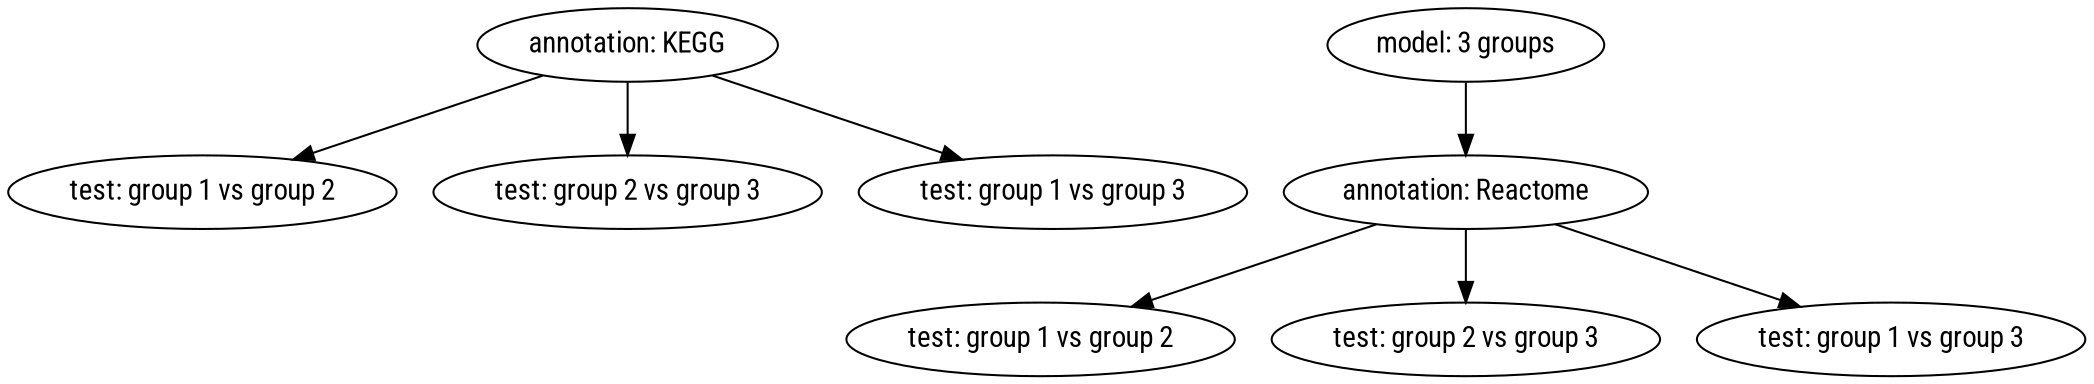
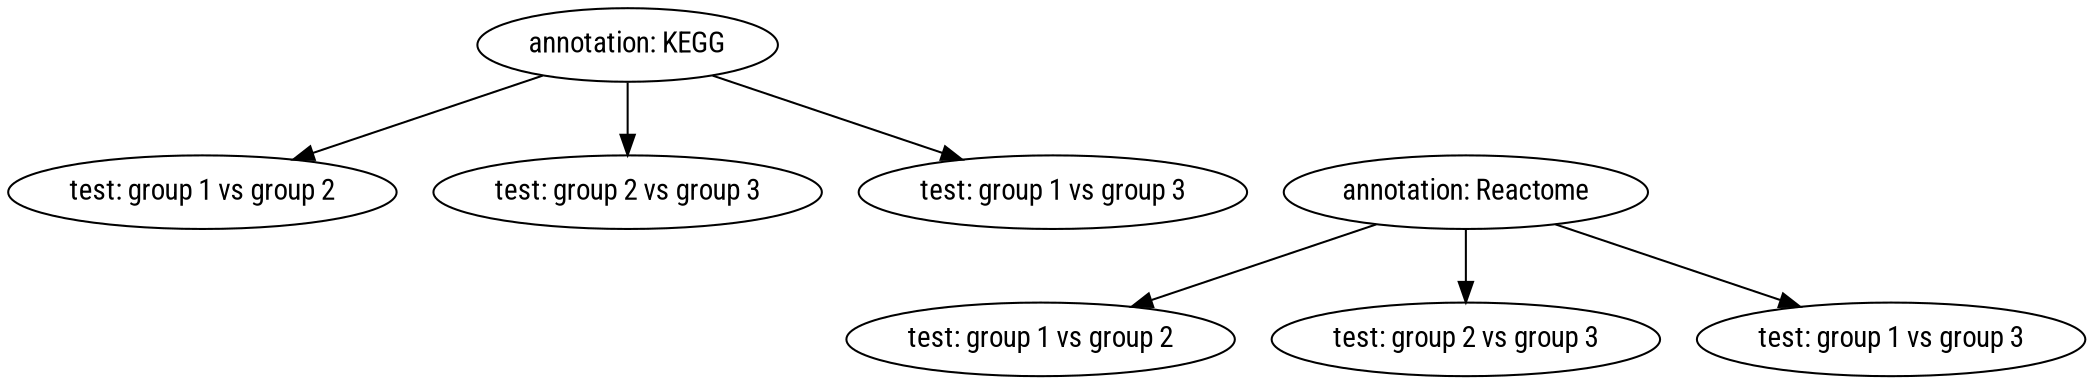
(1466, 45) -> none
